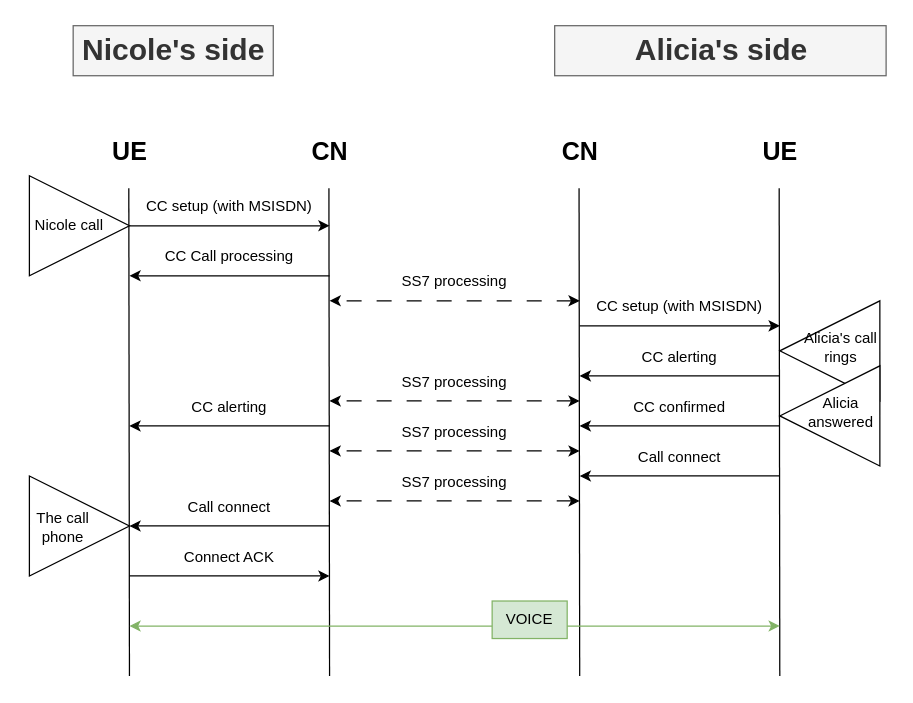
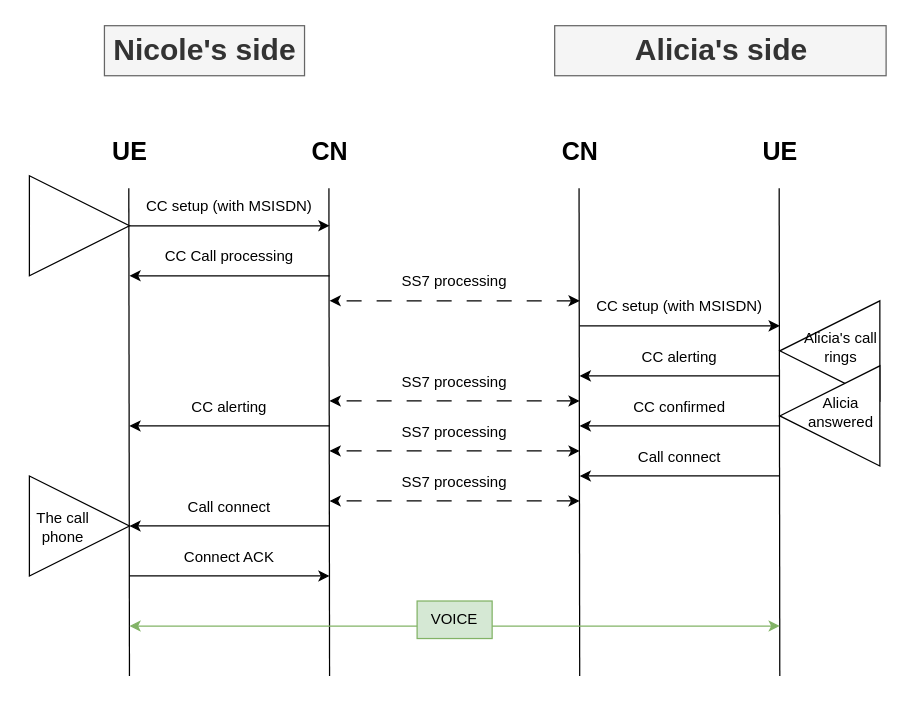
(173, 51) -> (204, 51)
(69, 226) -> none
(529, 619) -> (454, 619)
